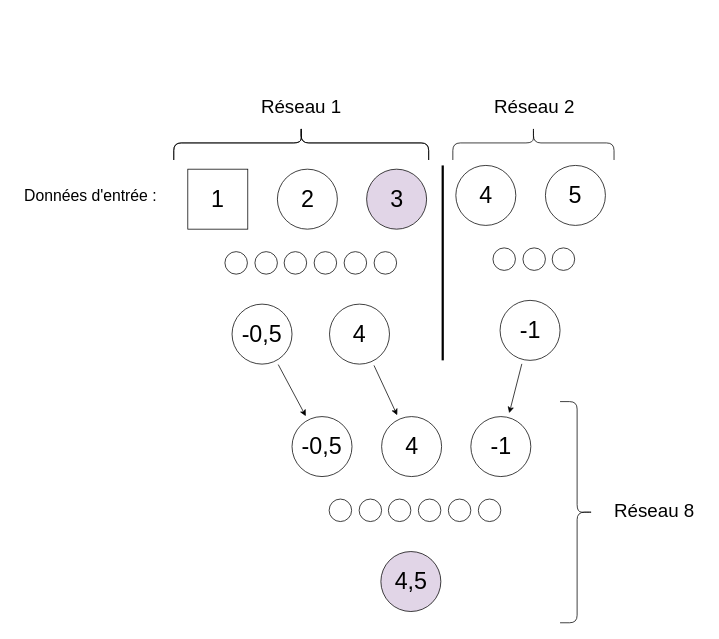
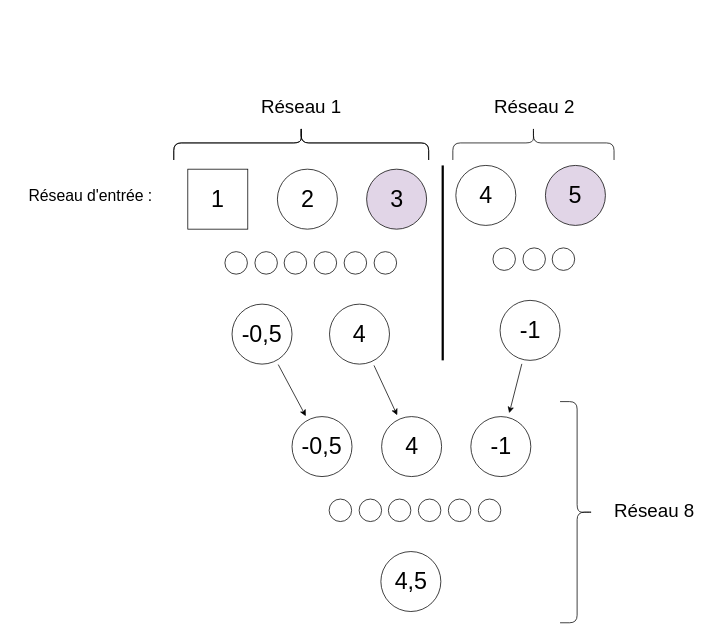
(91, 195) -> (91, 195)
(576, 195) -> (576, 195)
(411, 582) -> (411, 582)
